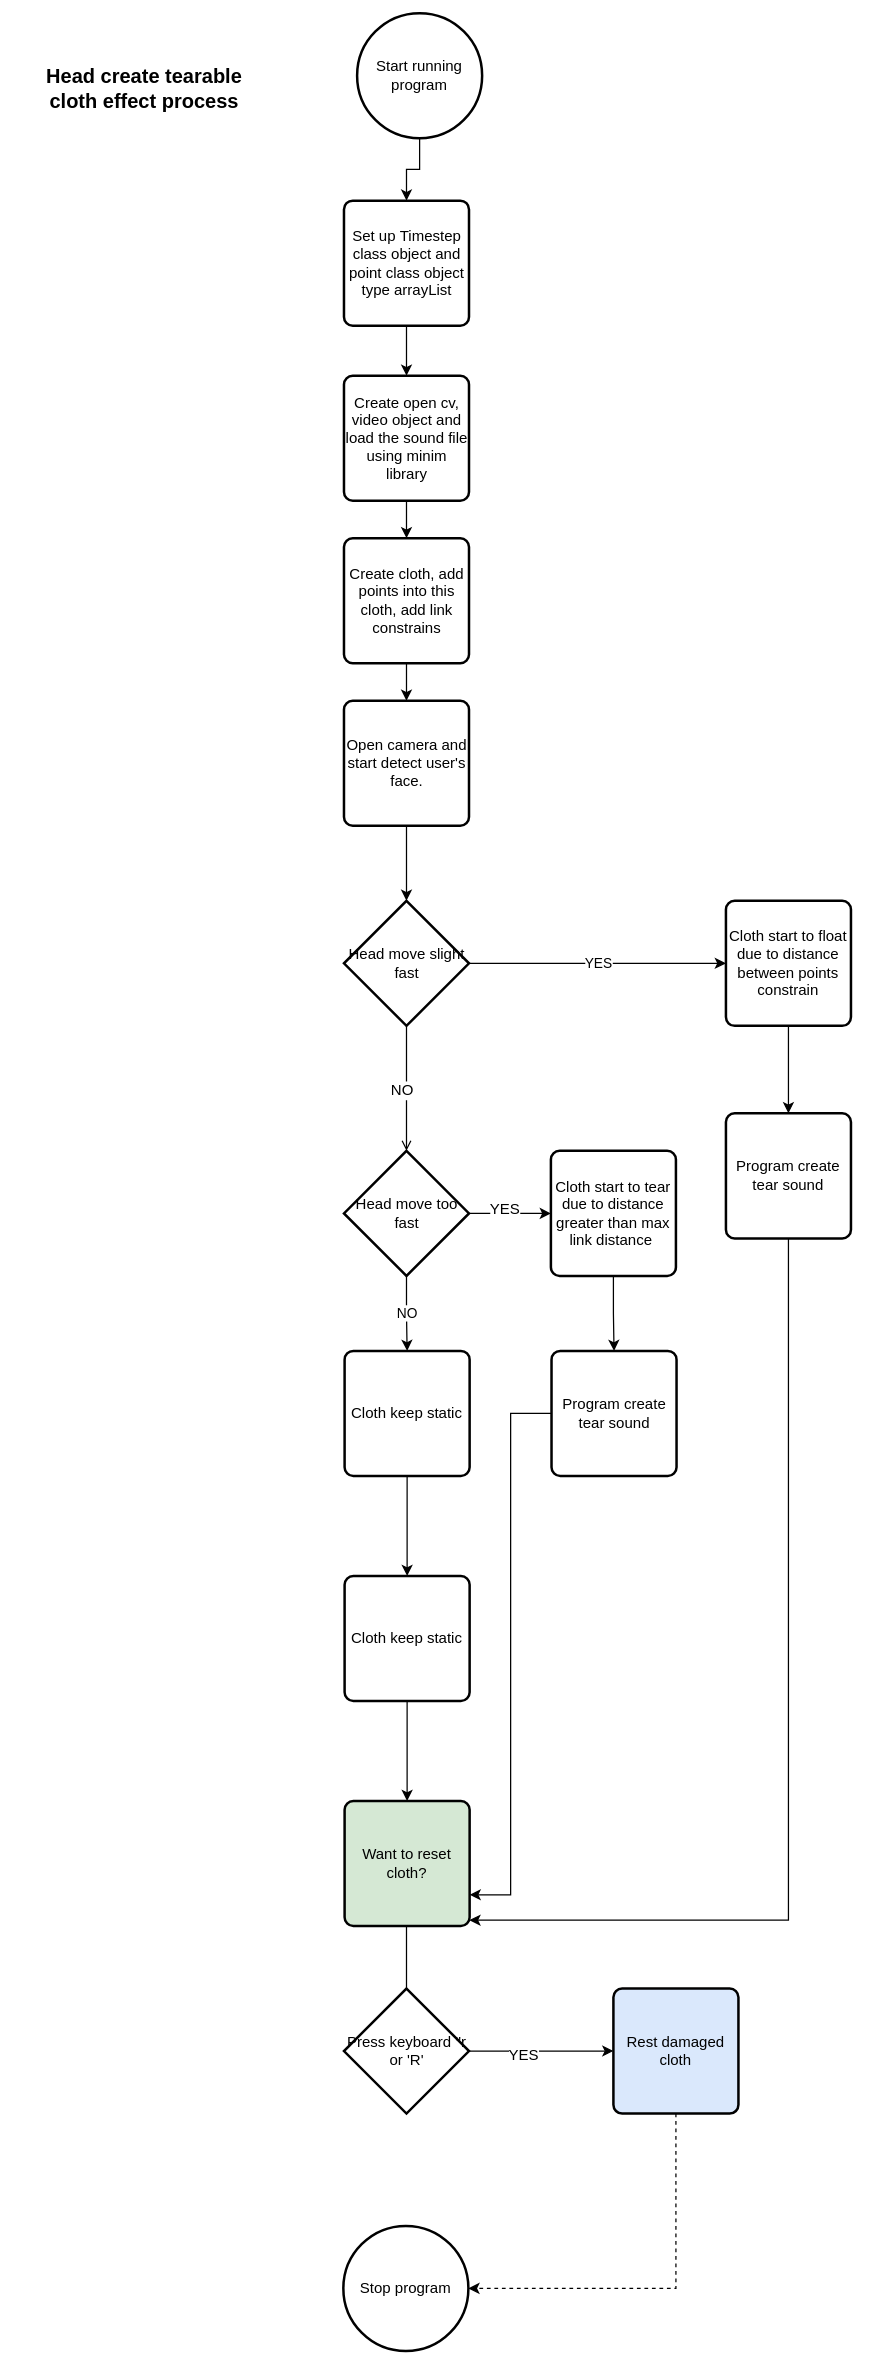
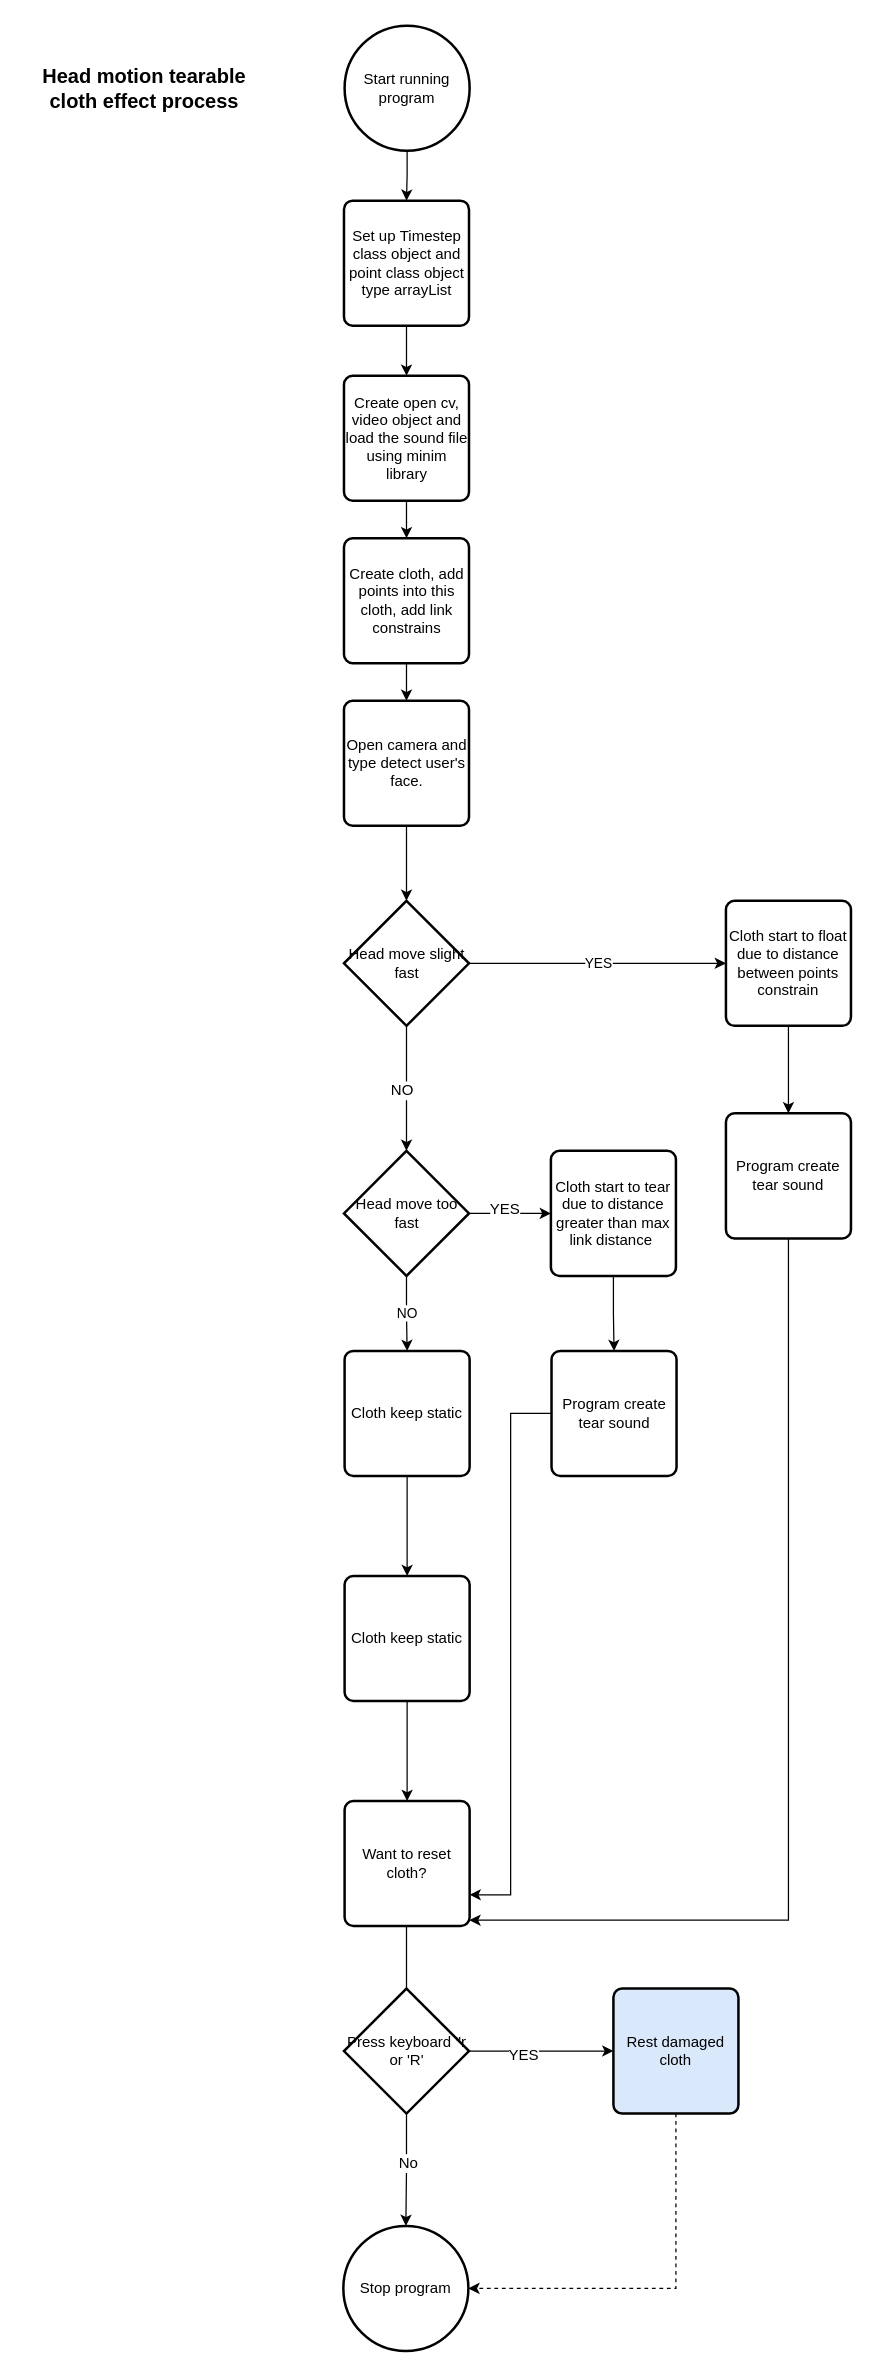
(419, 76) -> (407, 88)
(144, 88) -> (144, 88)
(407, 763) -> (407, 763)
(406, 1143) -> (406, 1141)
(407, 1863) -> (407, 1863)
none -> (406, 2165)
